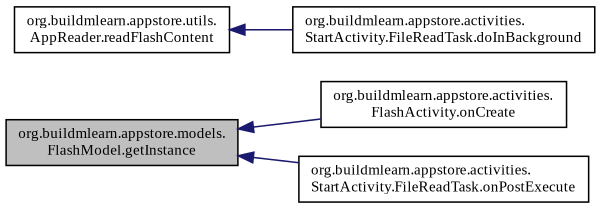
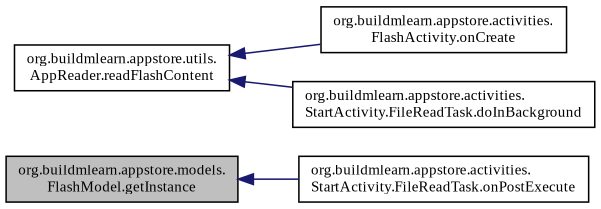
(287, 123) -> (283, 49)
